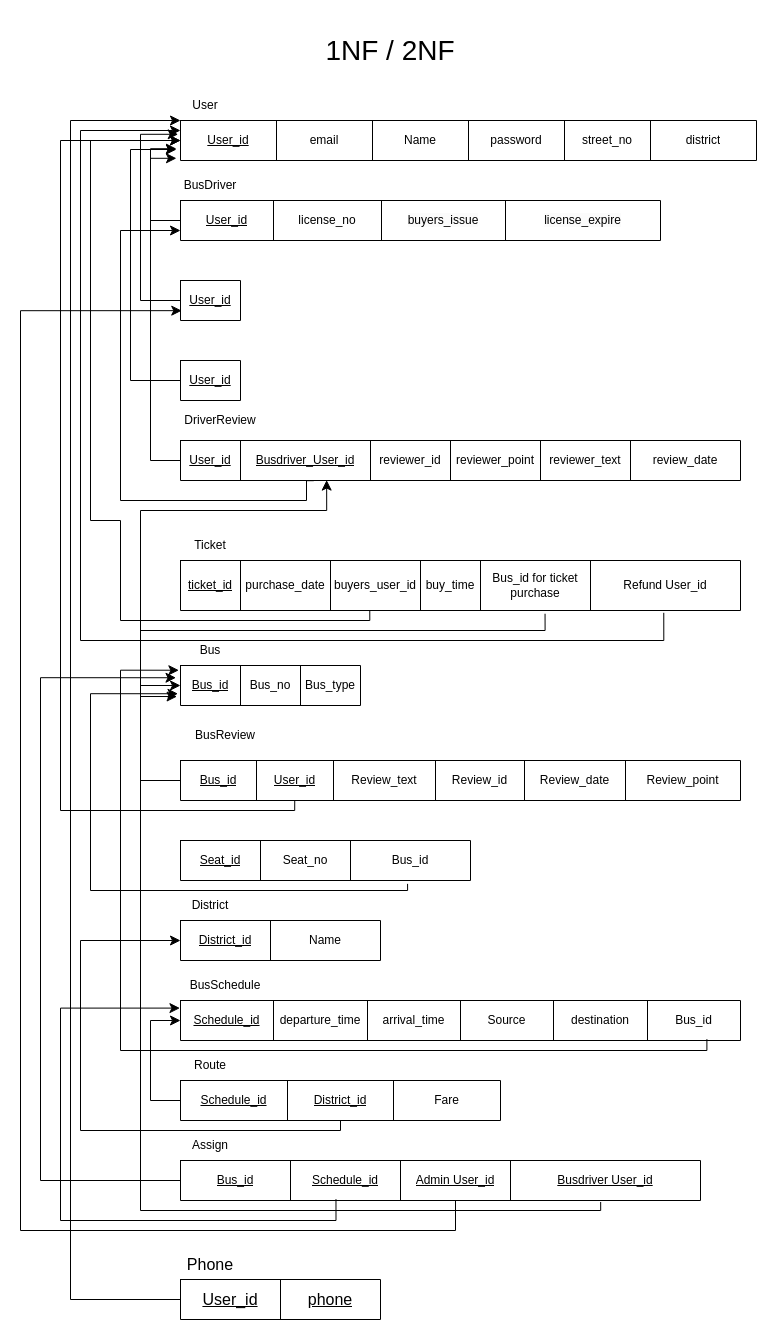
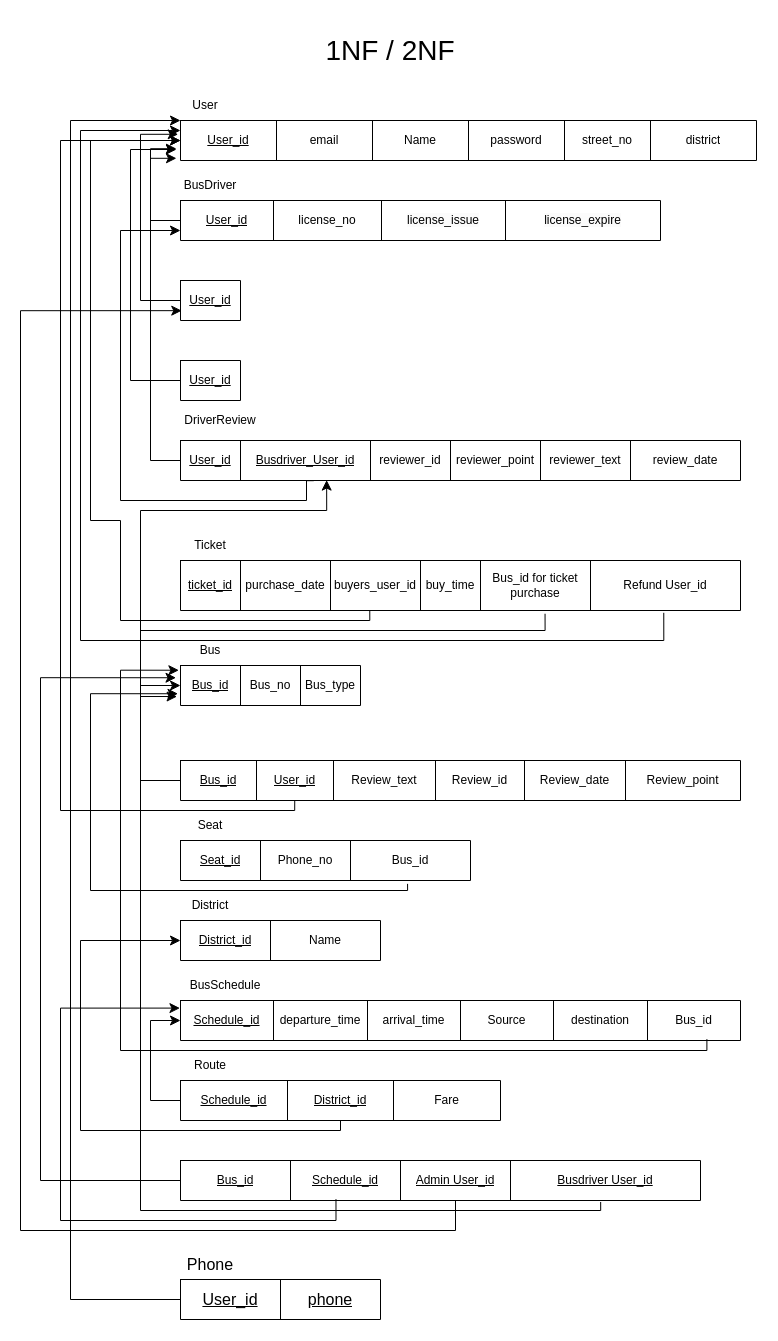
(444, 221) -> (444, 221)
(226, 736) -> none
none -> (211, 826)
(306, 861) -> (306, 861)
(211, 1146) -> none
